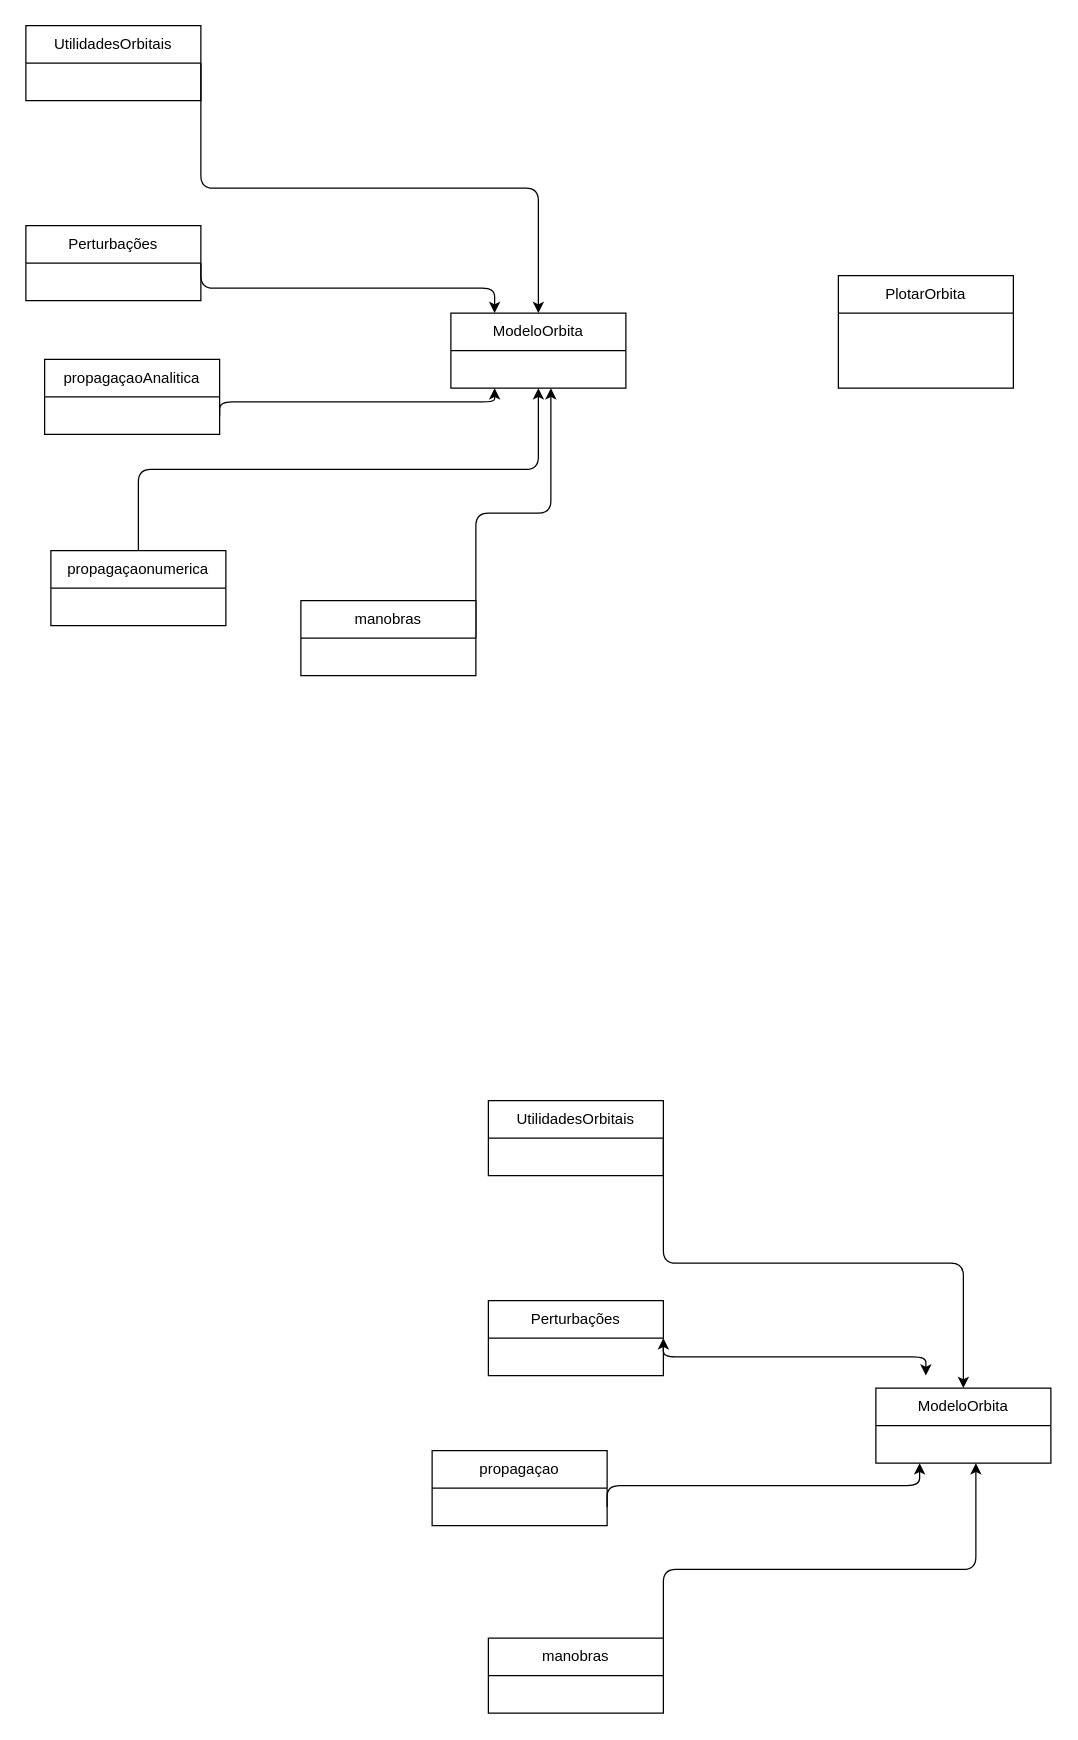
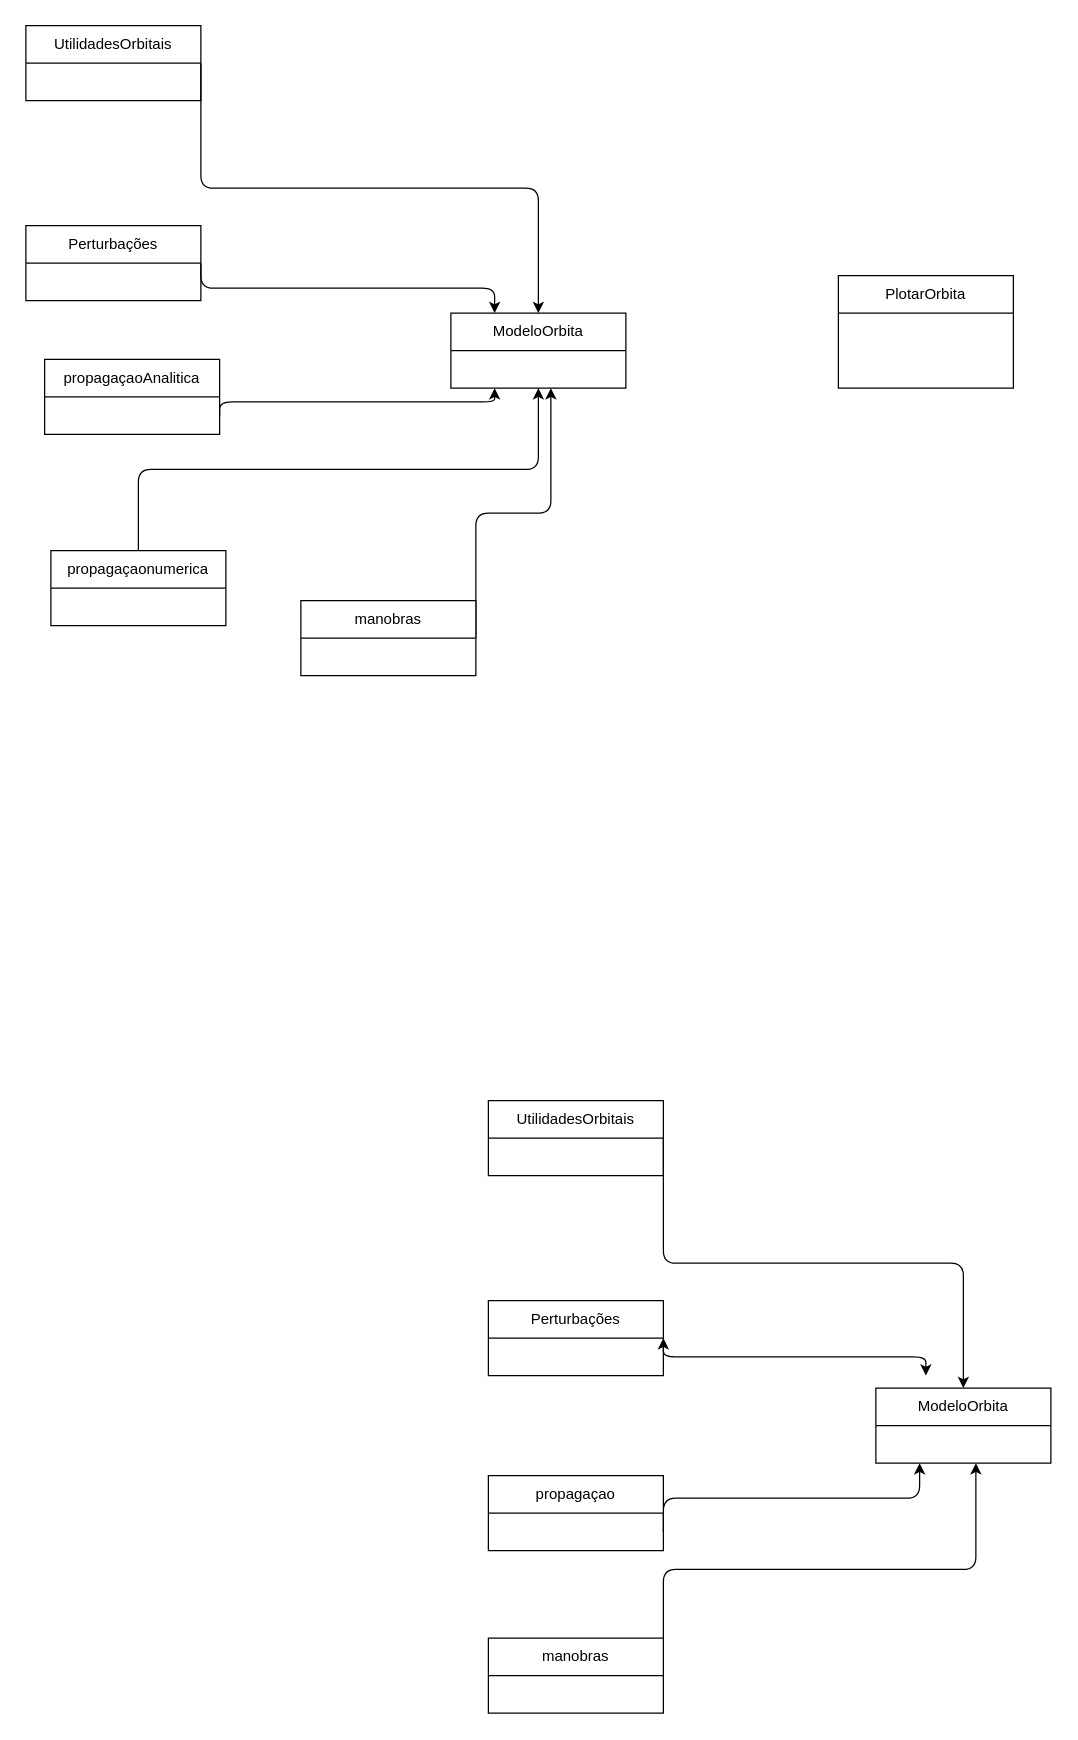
(519, 1488) -> (576, 1513)
